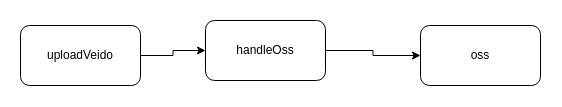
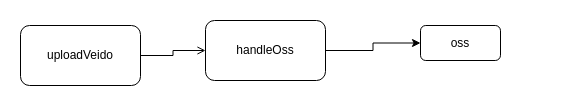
(197, 51) -> (199, 51)
(481, 56) -> (461, 43)
